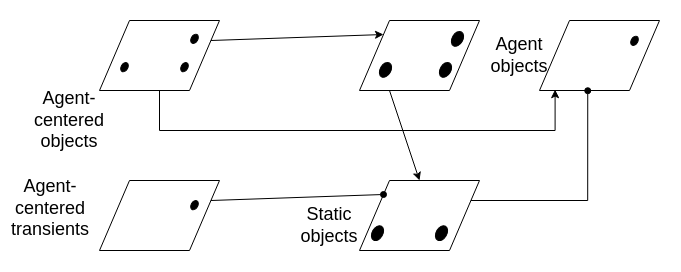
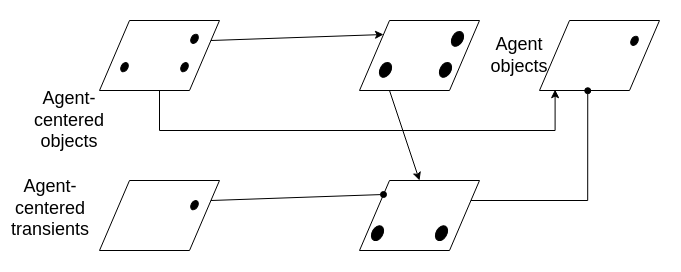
(330, 226) -> none
